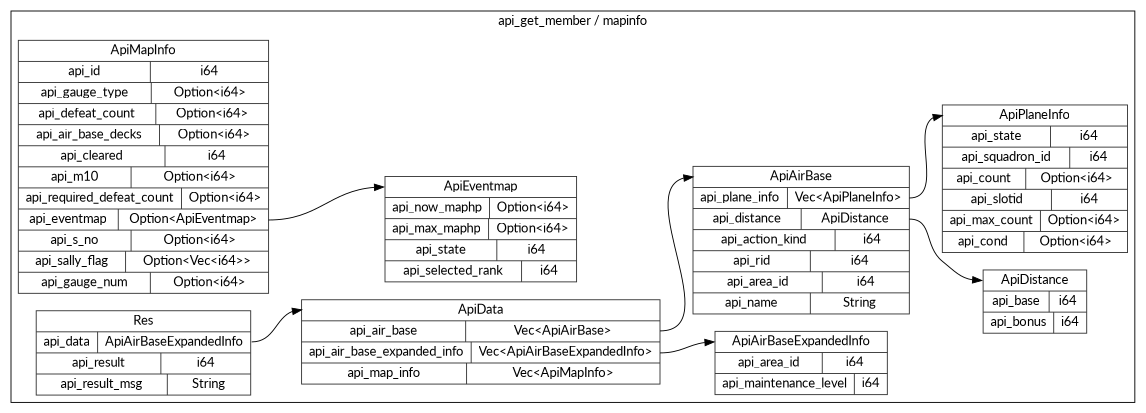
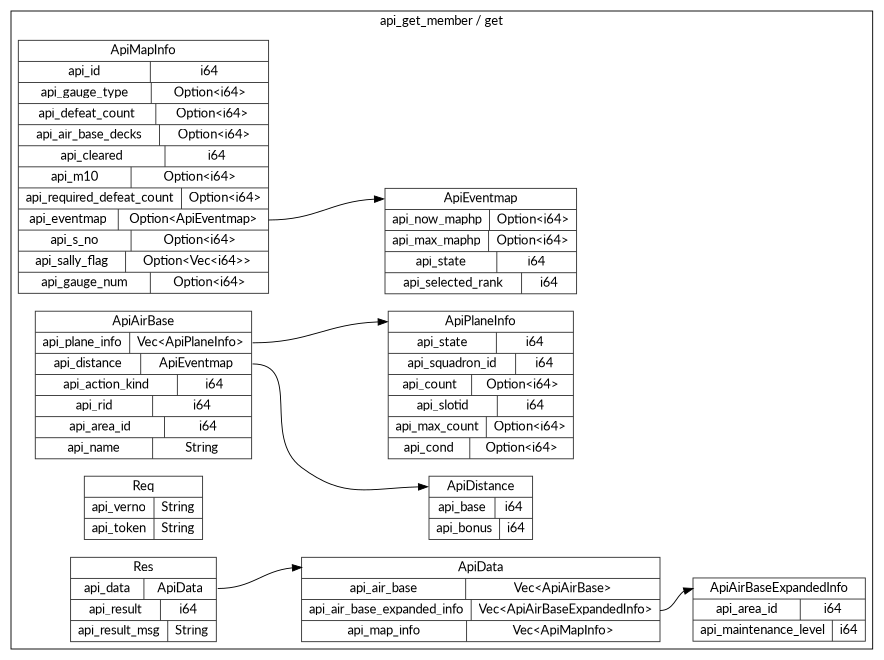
(573, 22) -> (442, 22)
(855, 219) -> (196, 363)
(678, 258) -> none
(174, 342) -> (180, 588)
none -> (143, 508)
